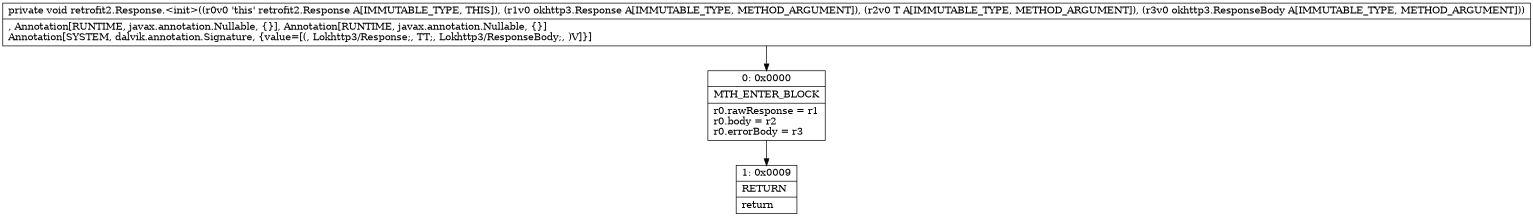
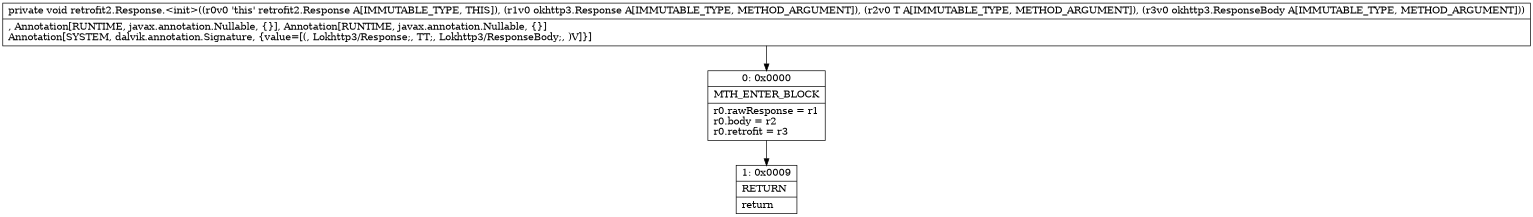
(758, 132) -> (751, 132)
